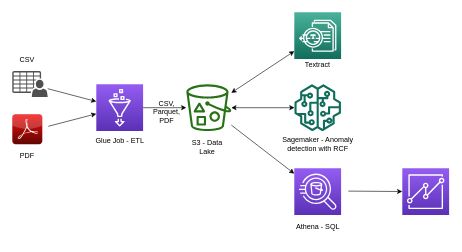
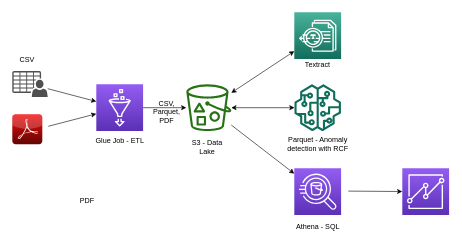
(318, 144) -> (318, 144)
(27, 156) -> (87, 201)
